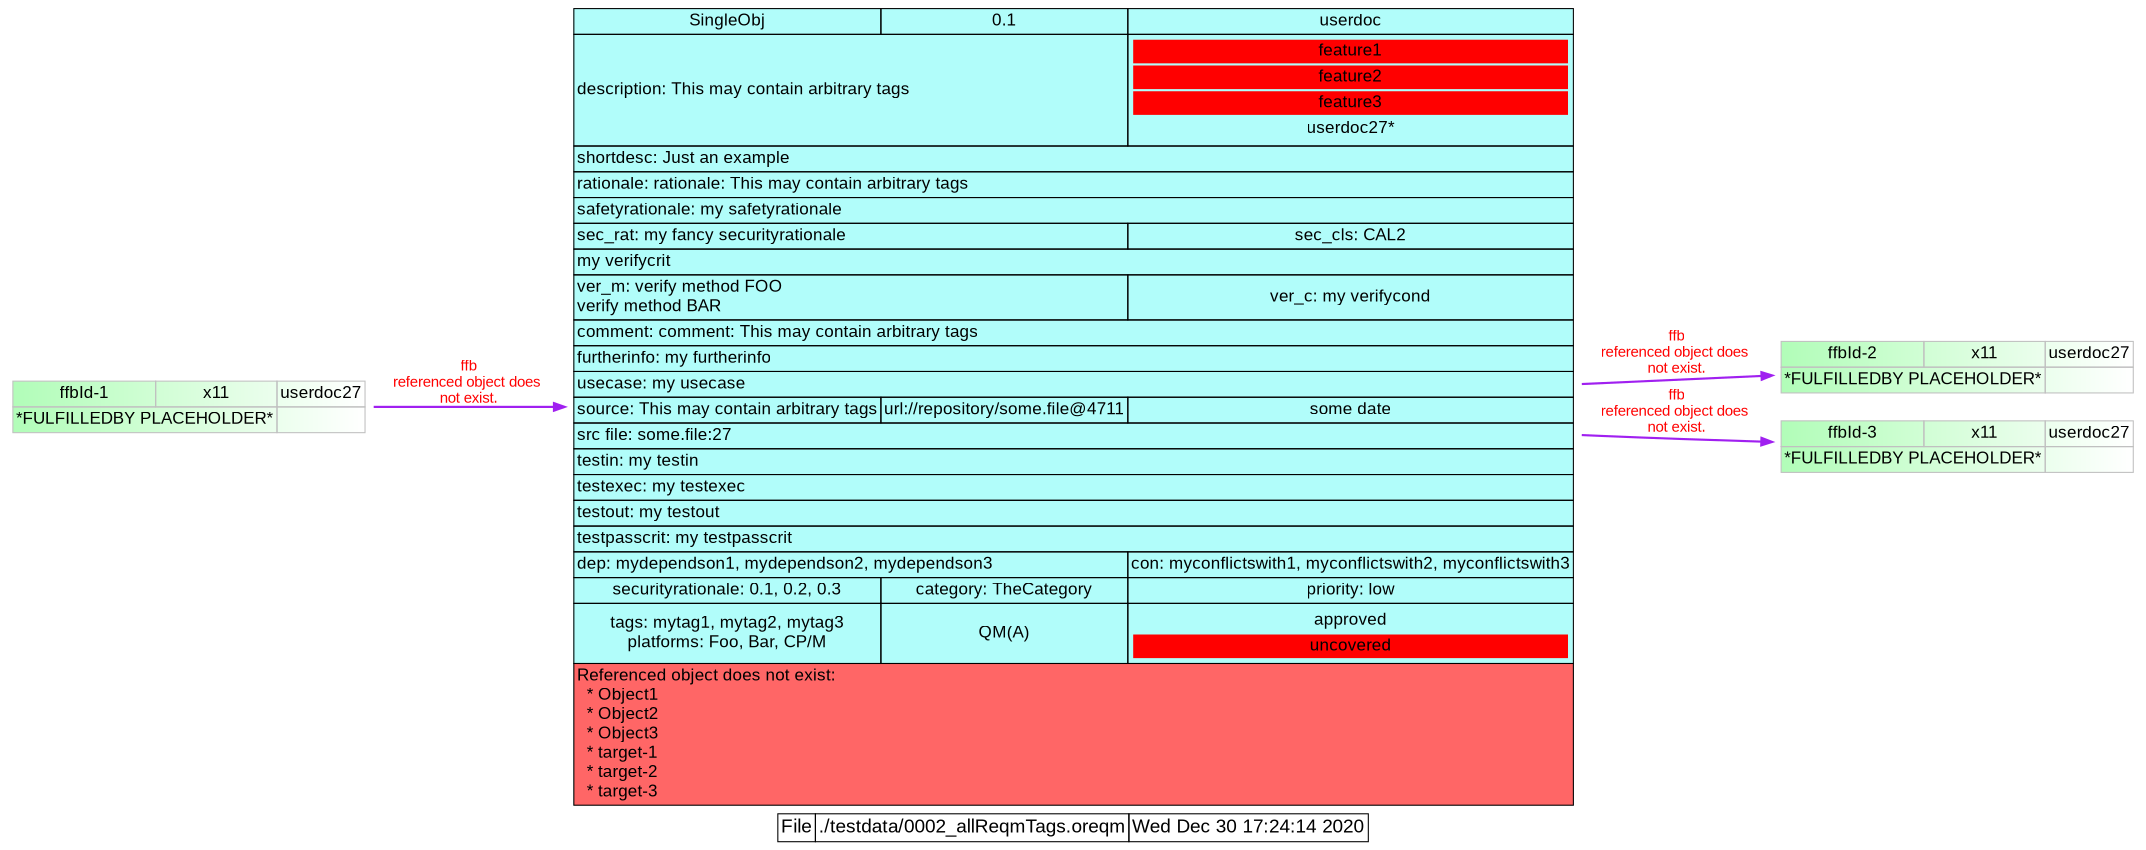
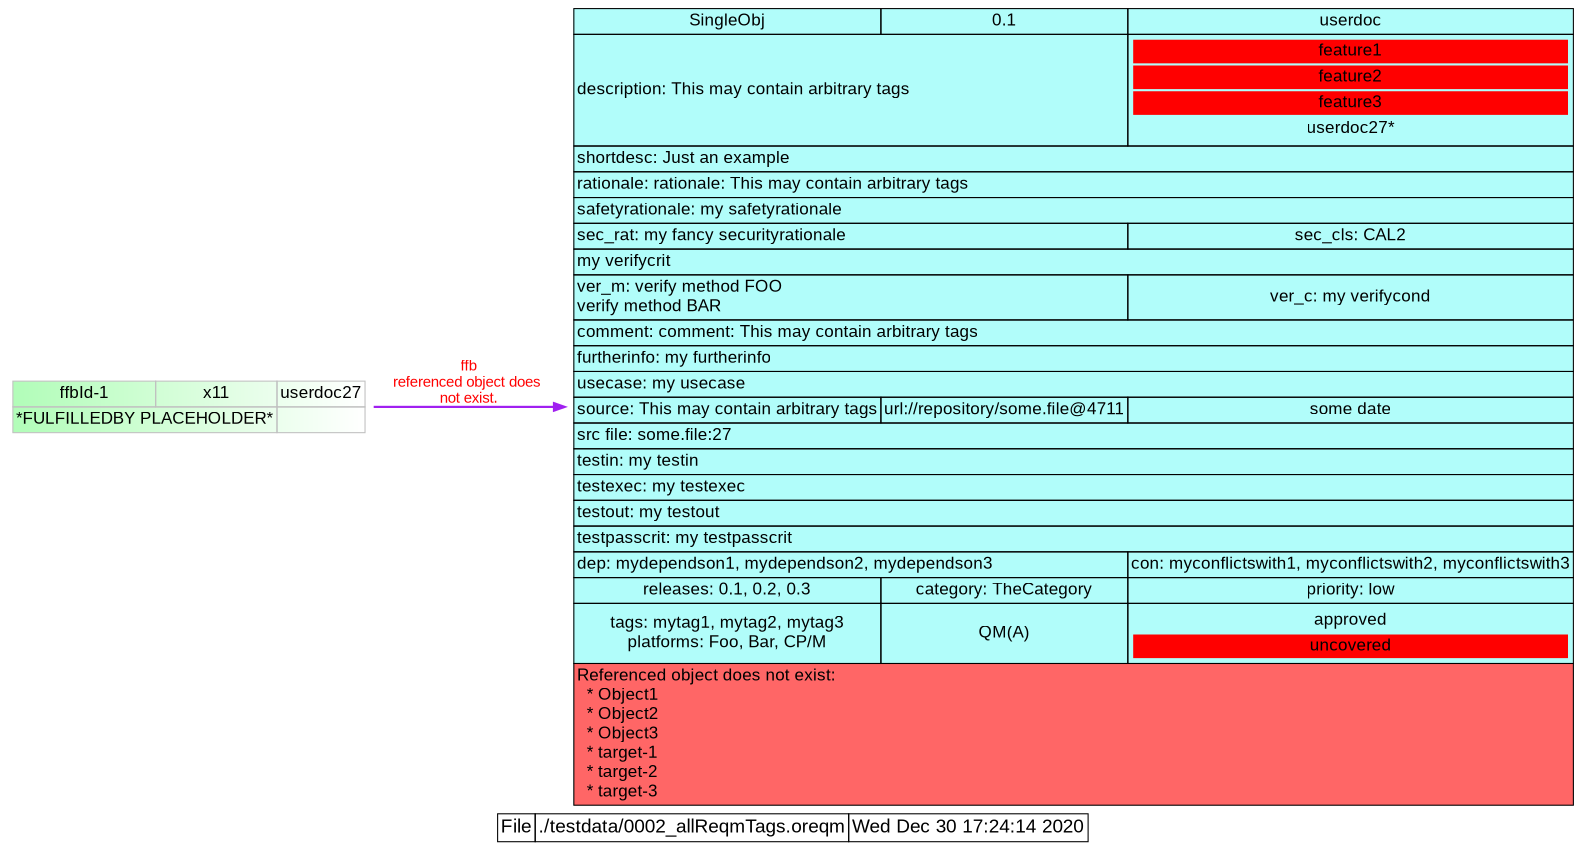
(1957, 367) -> none
(1957, 447) -> none
(727, 589) -> (727, 589)
